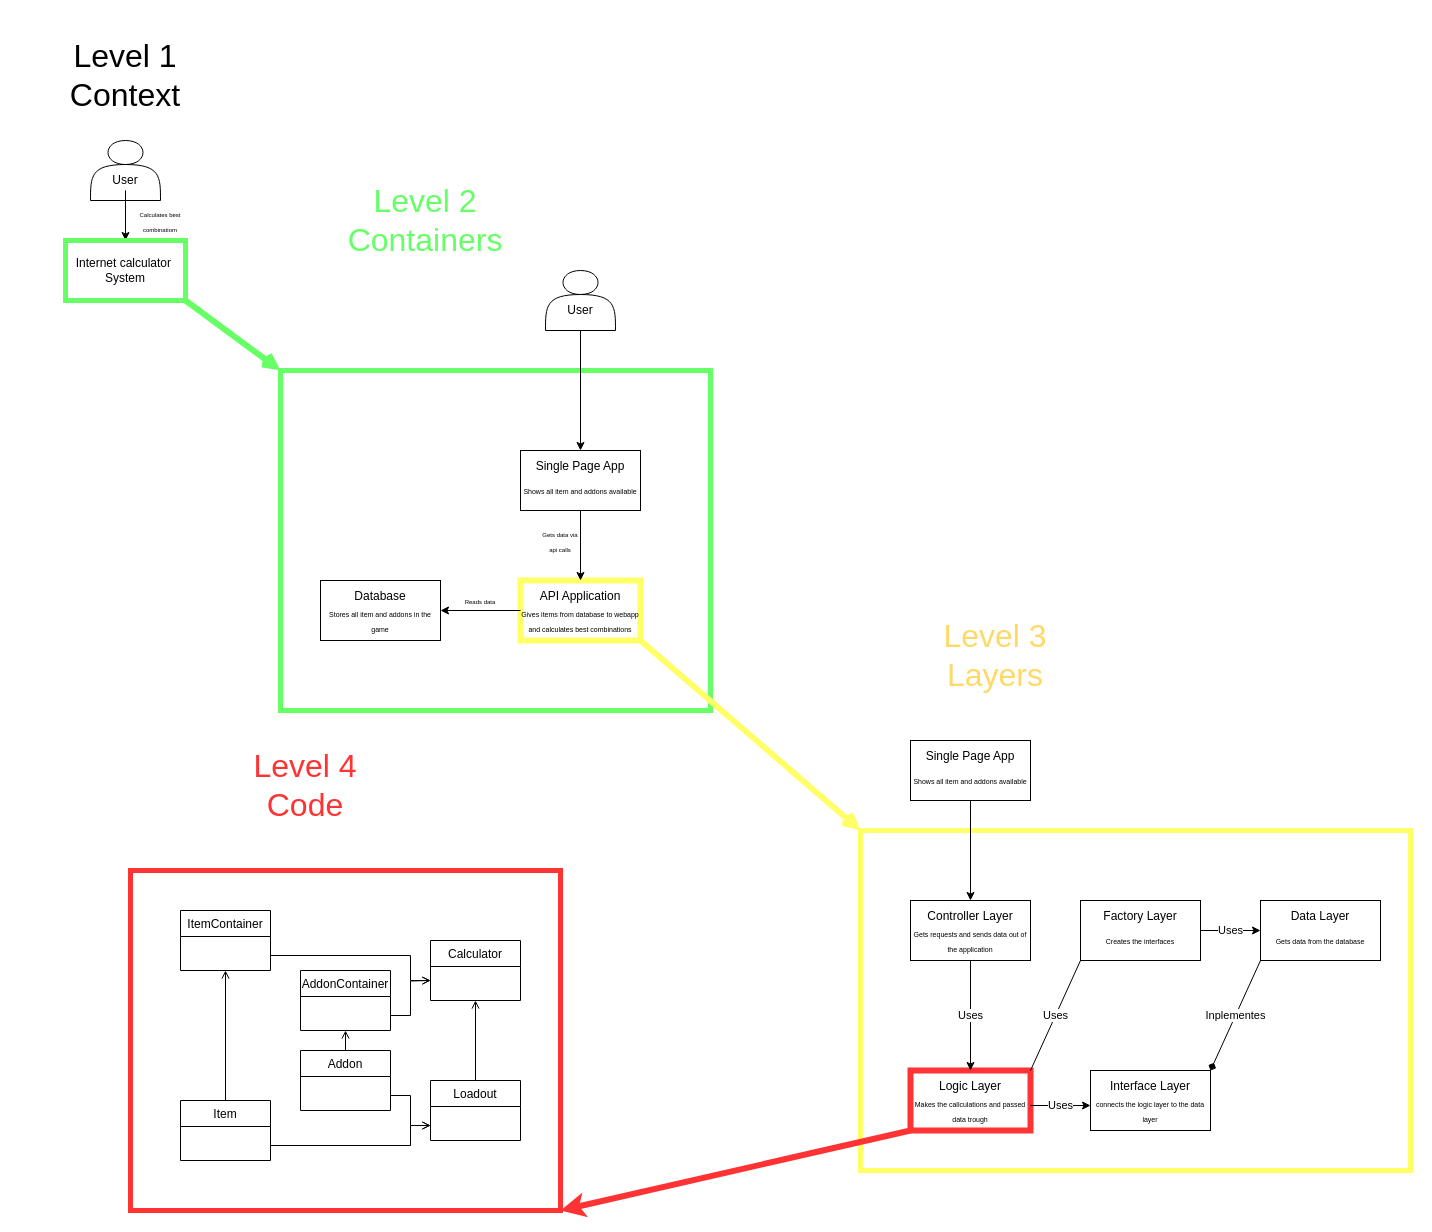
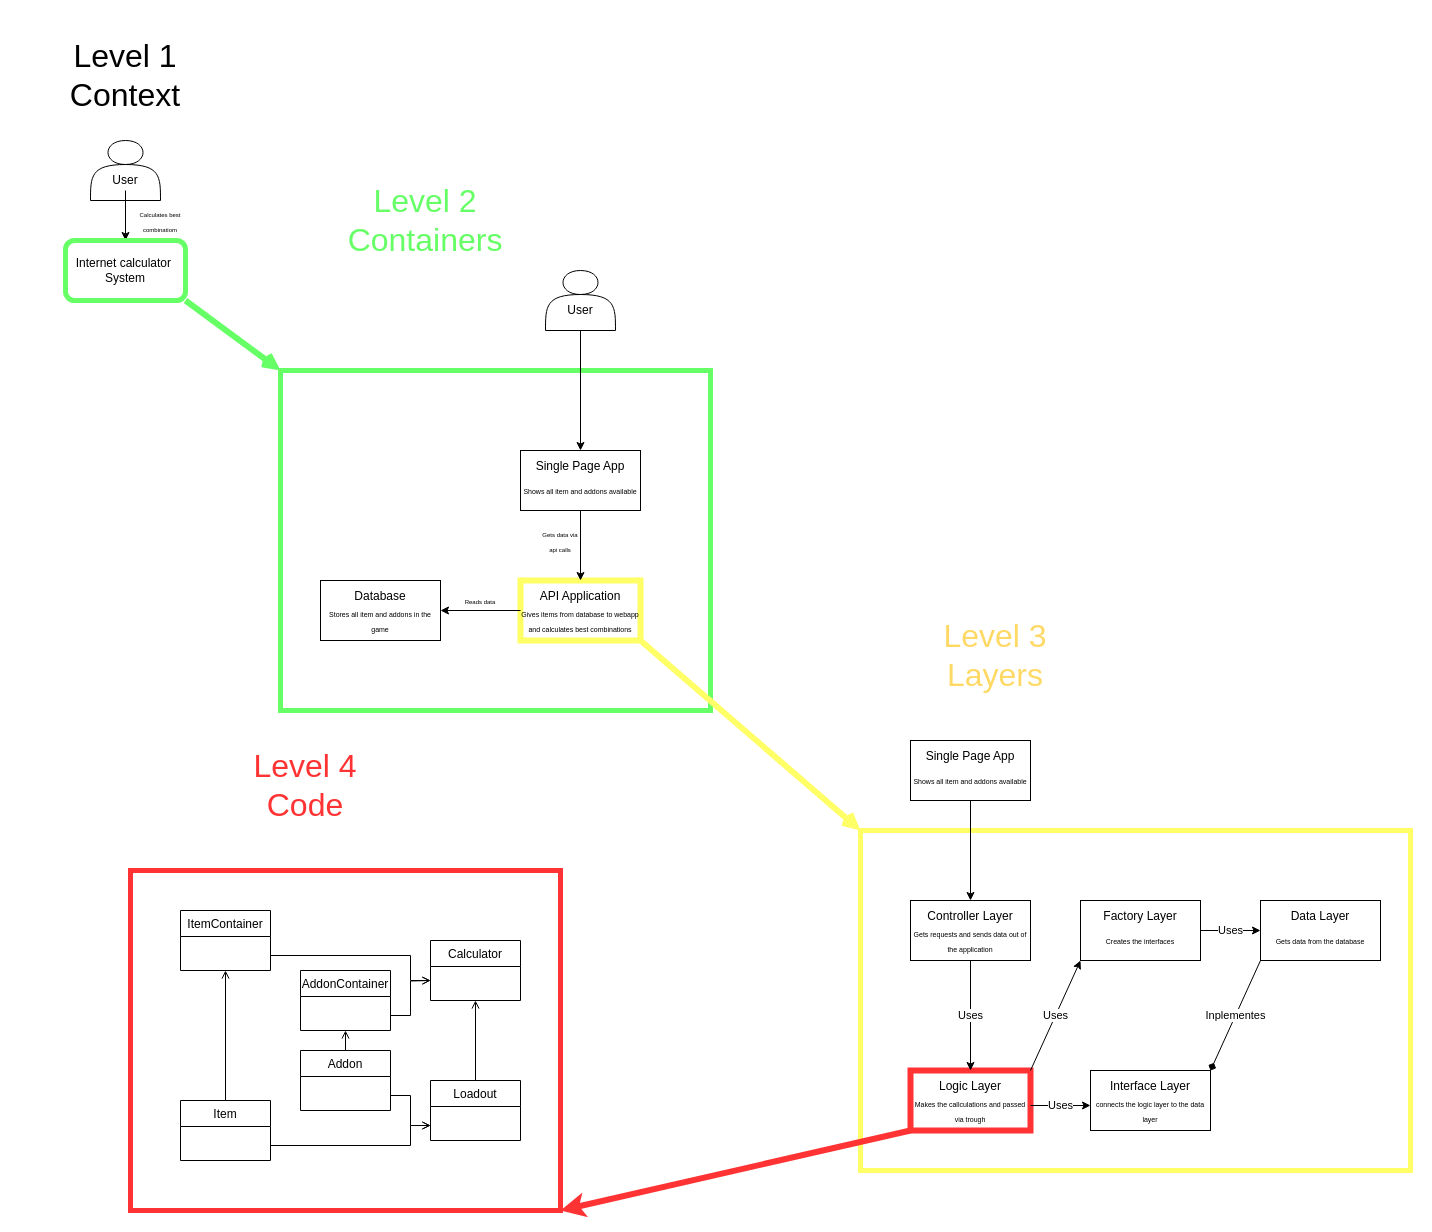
(126, 271) -> (126, 271)
(1078, 965) -> (1077, 968)
(971, 1111) -> (971, 1111)
